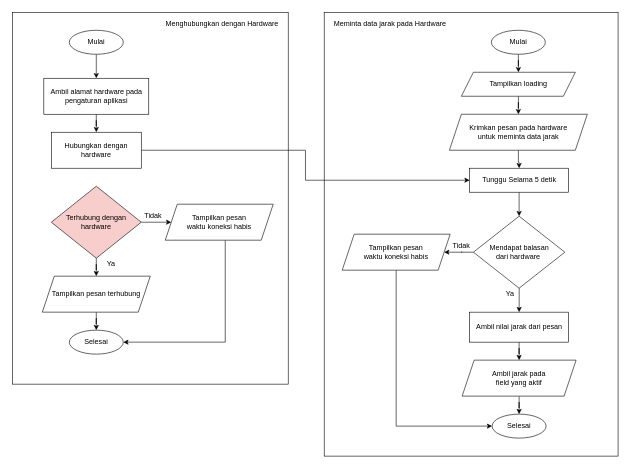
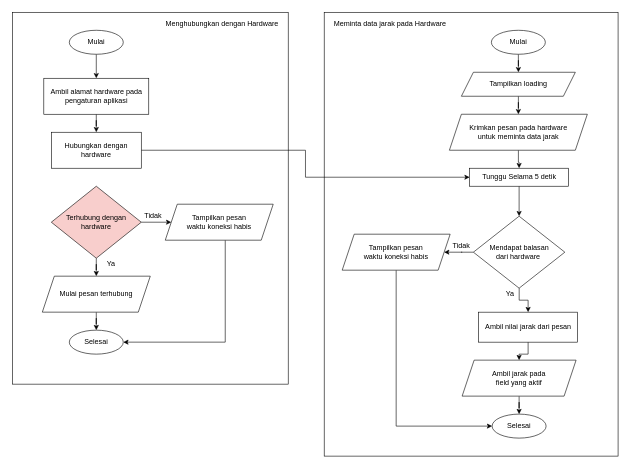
(519, 180) -> (519, 177)
(96, 294) -> (96, 294)
(519, 327) -> (528, 327)
